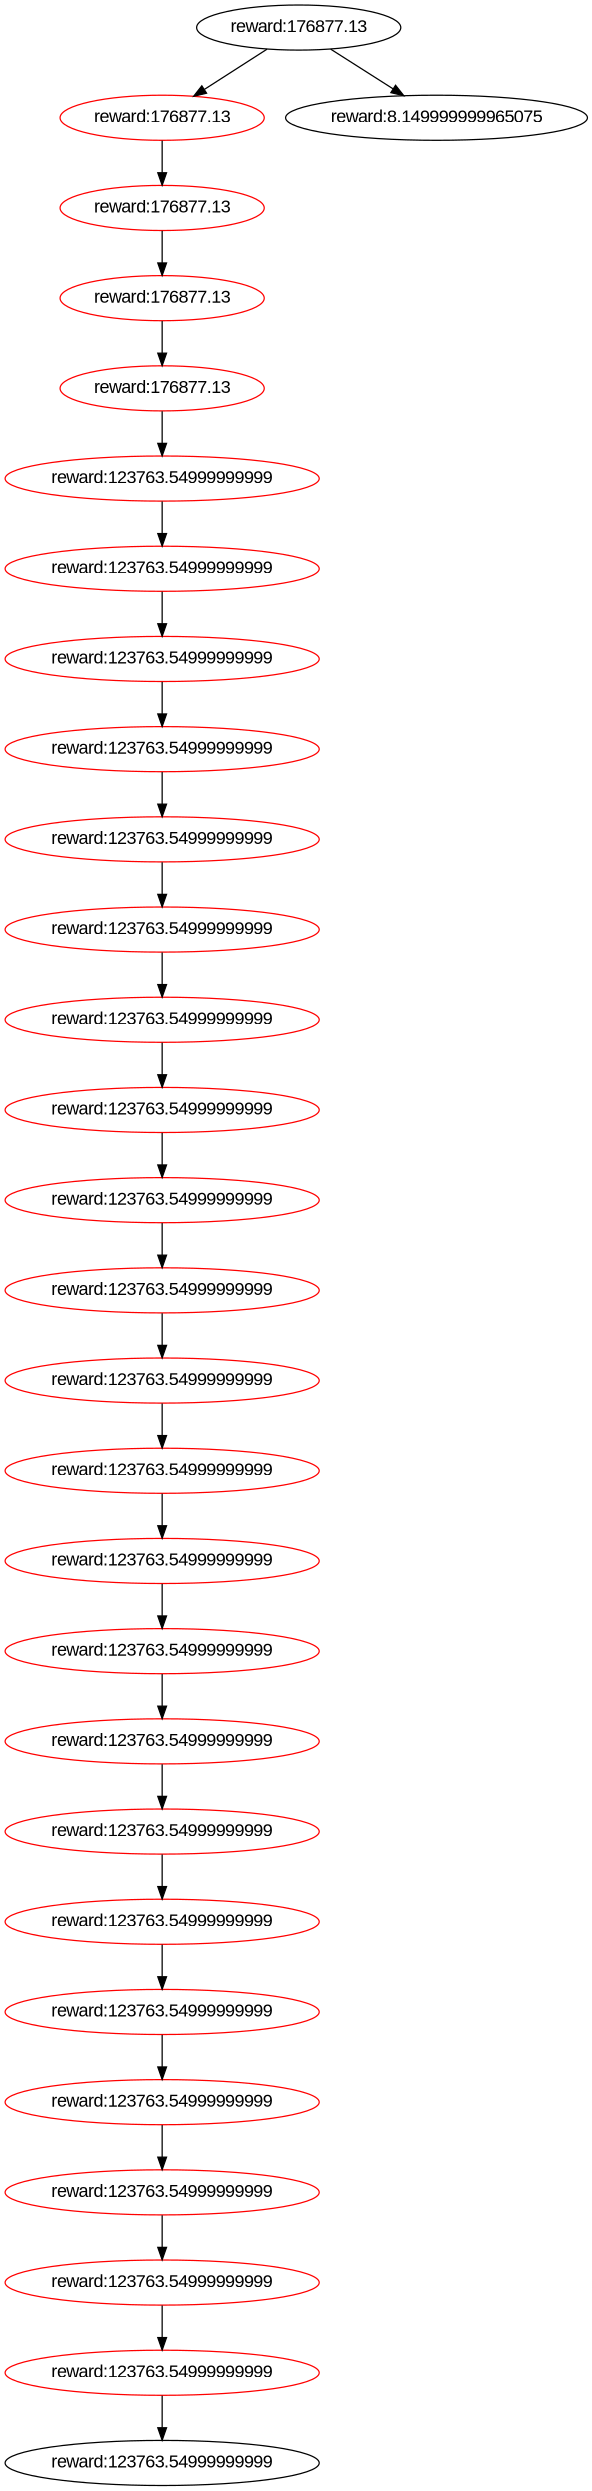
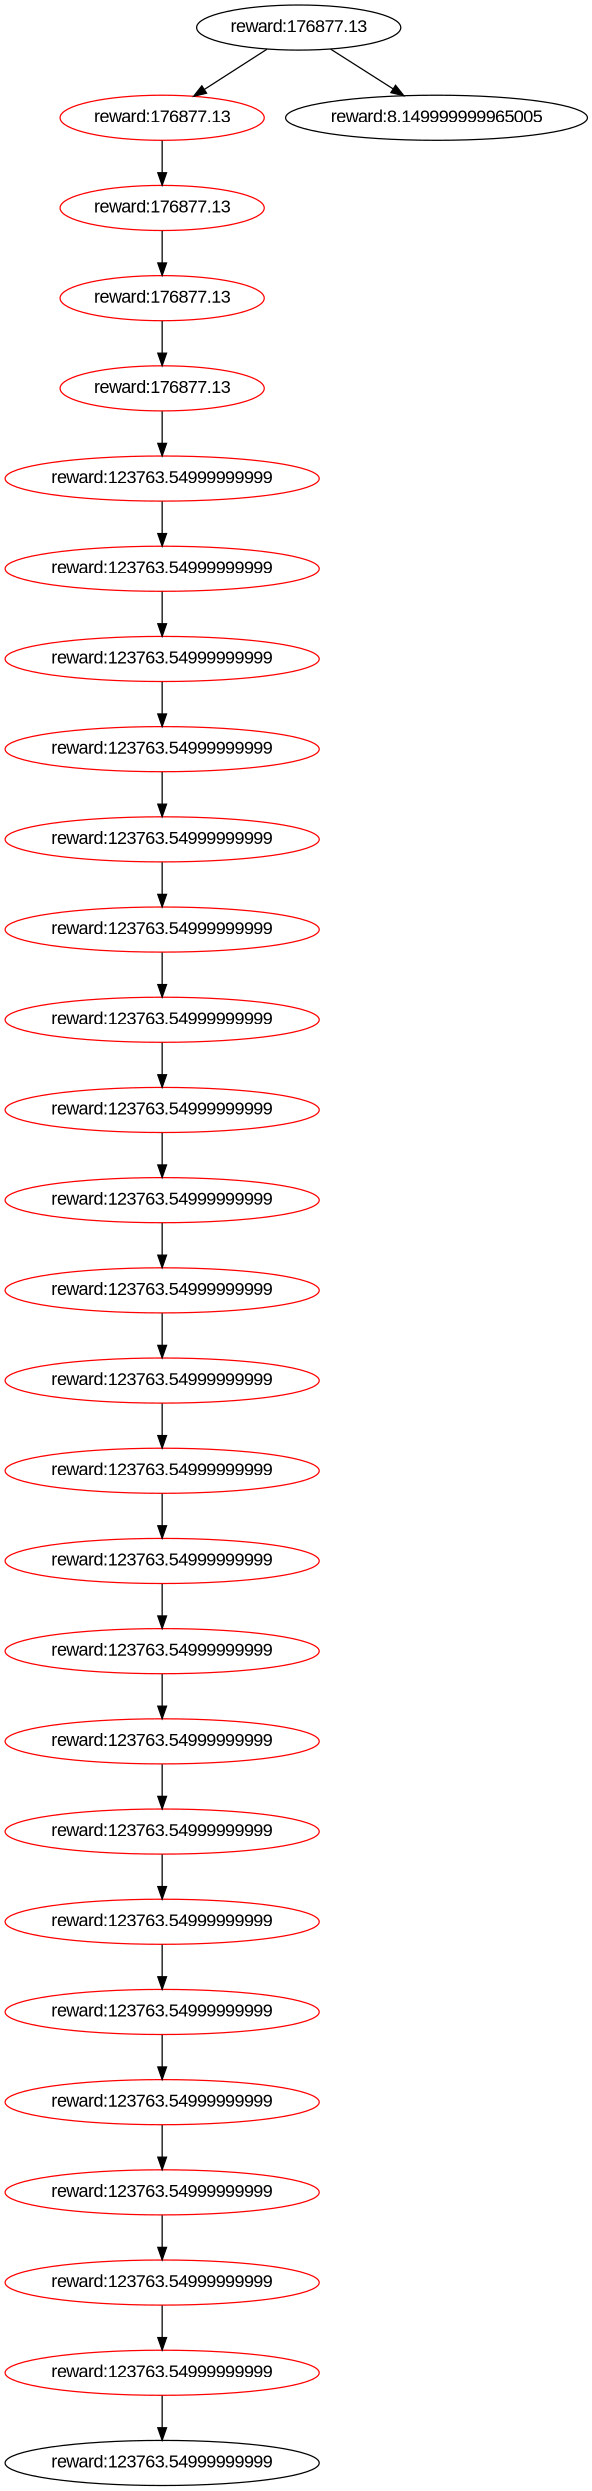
(437, 118) -> (437, 118)
